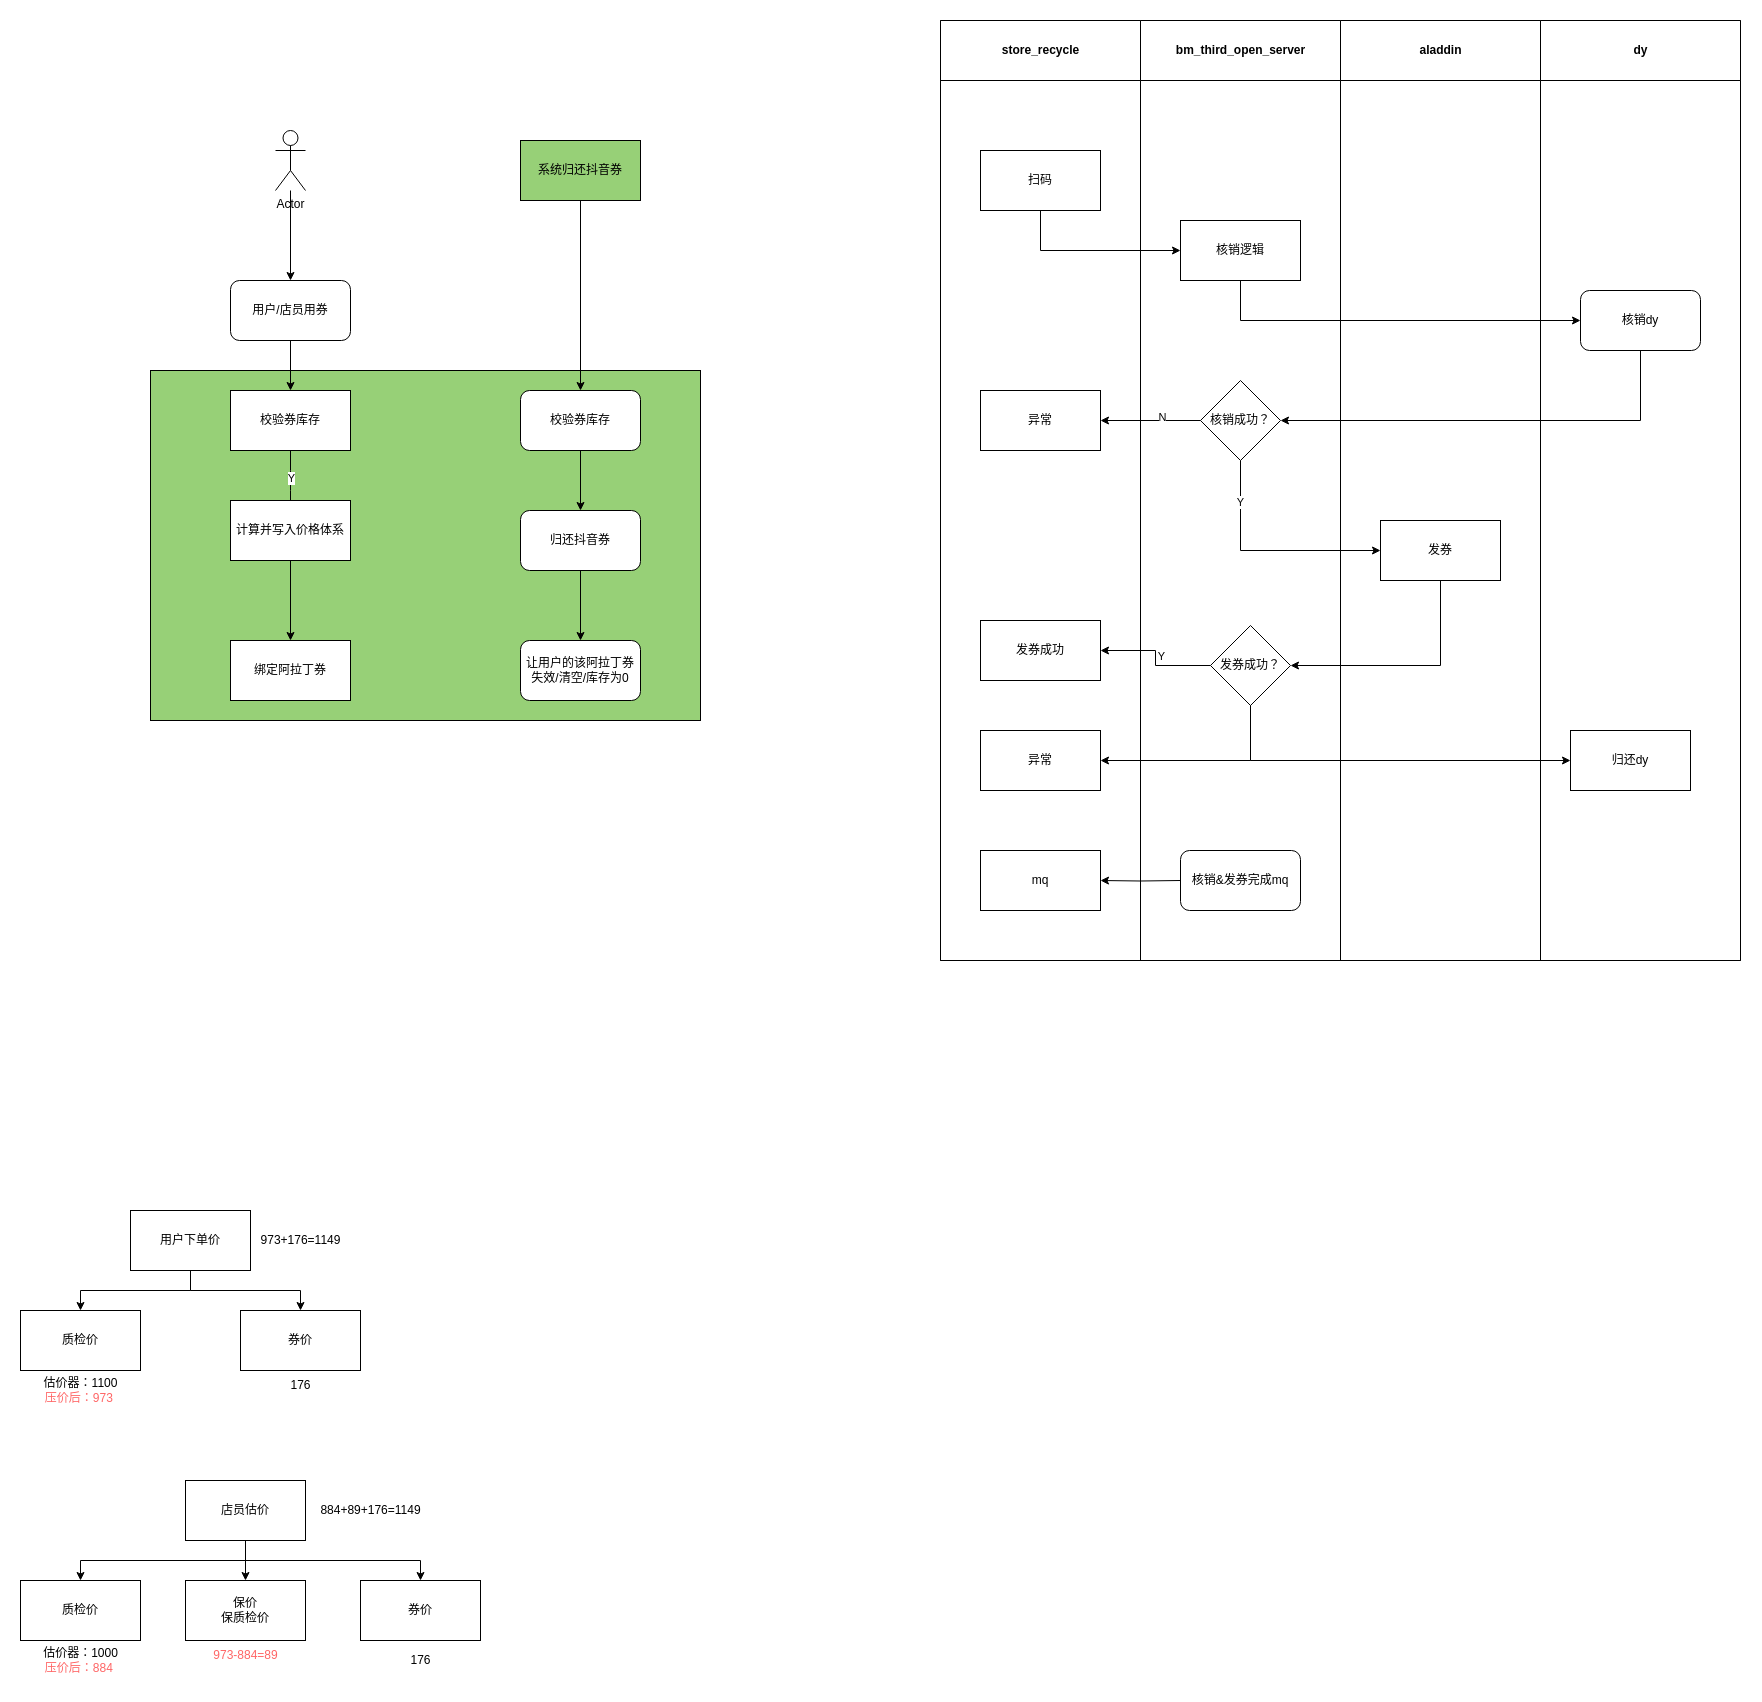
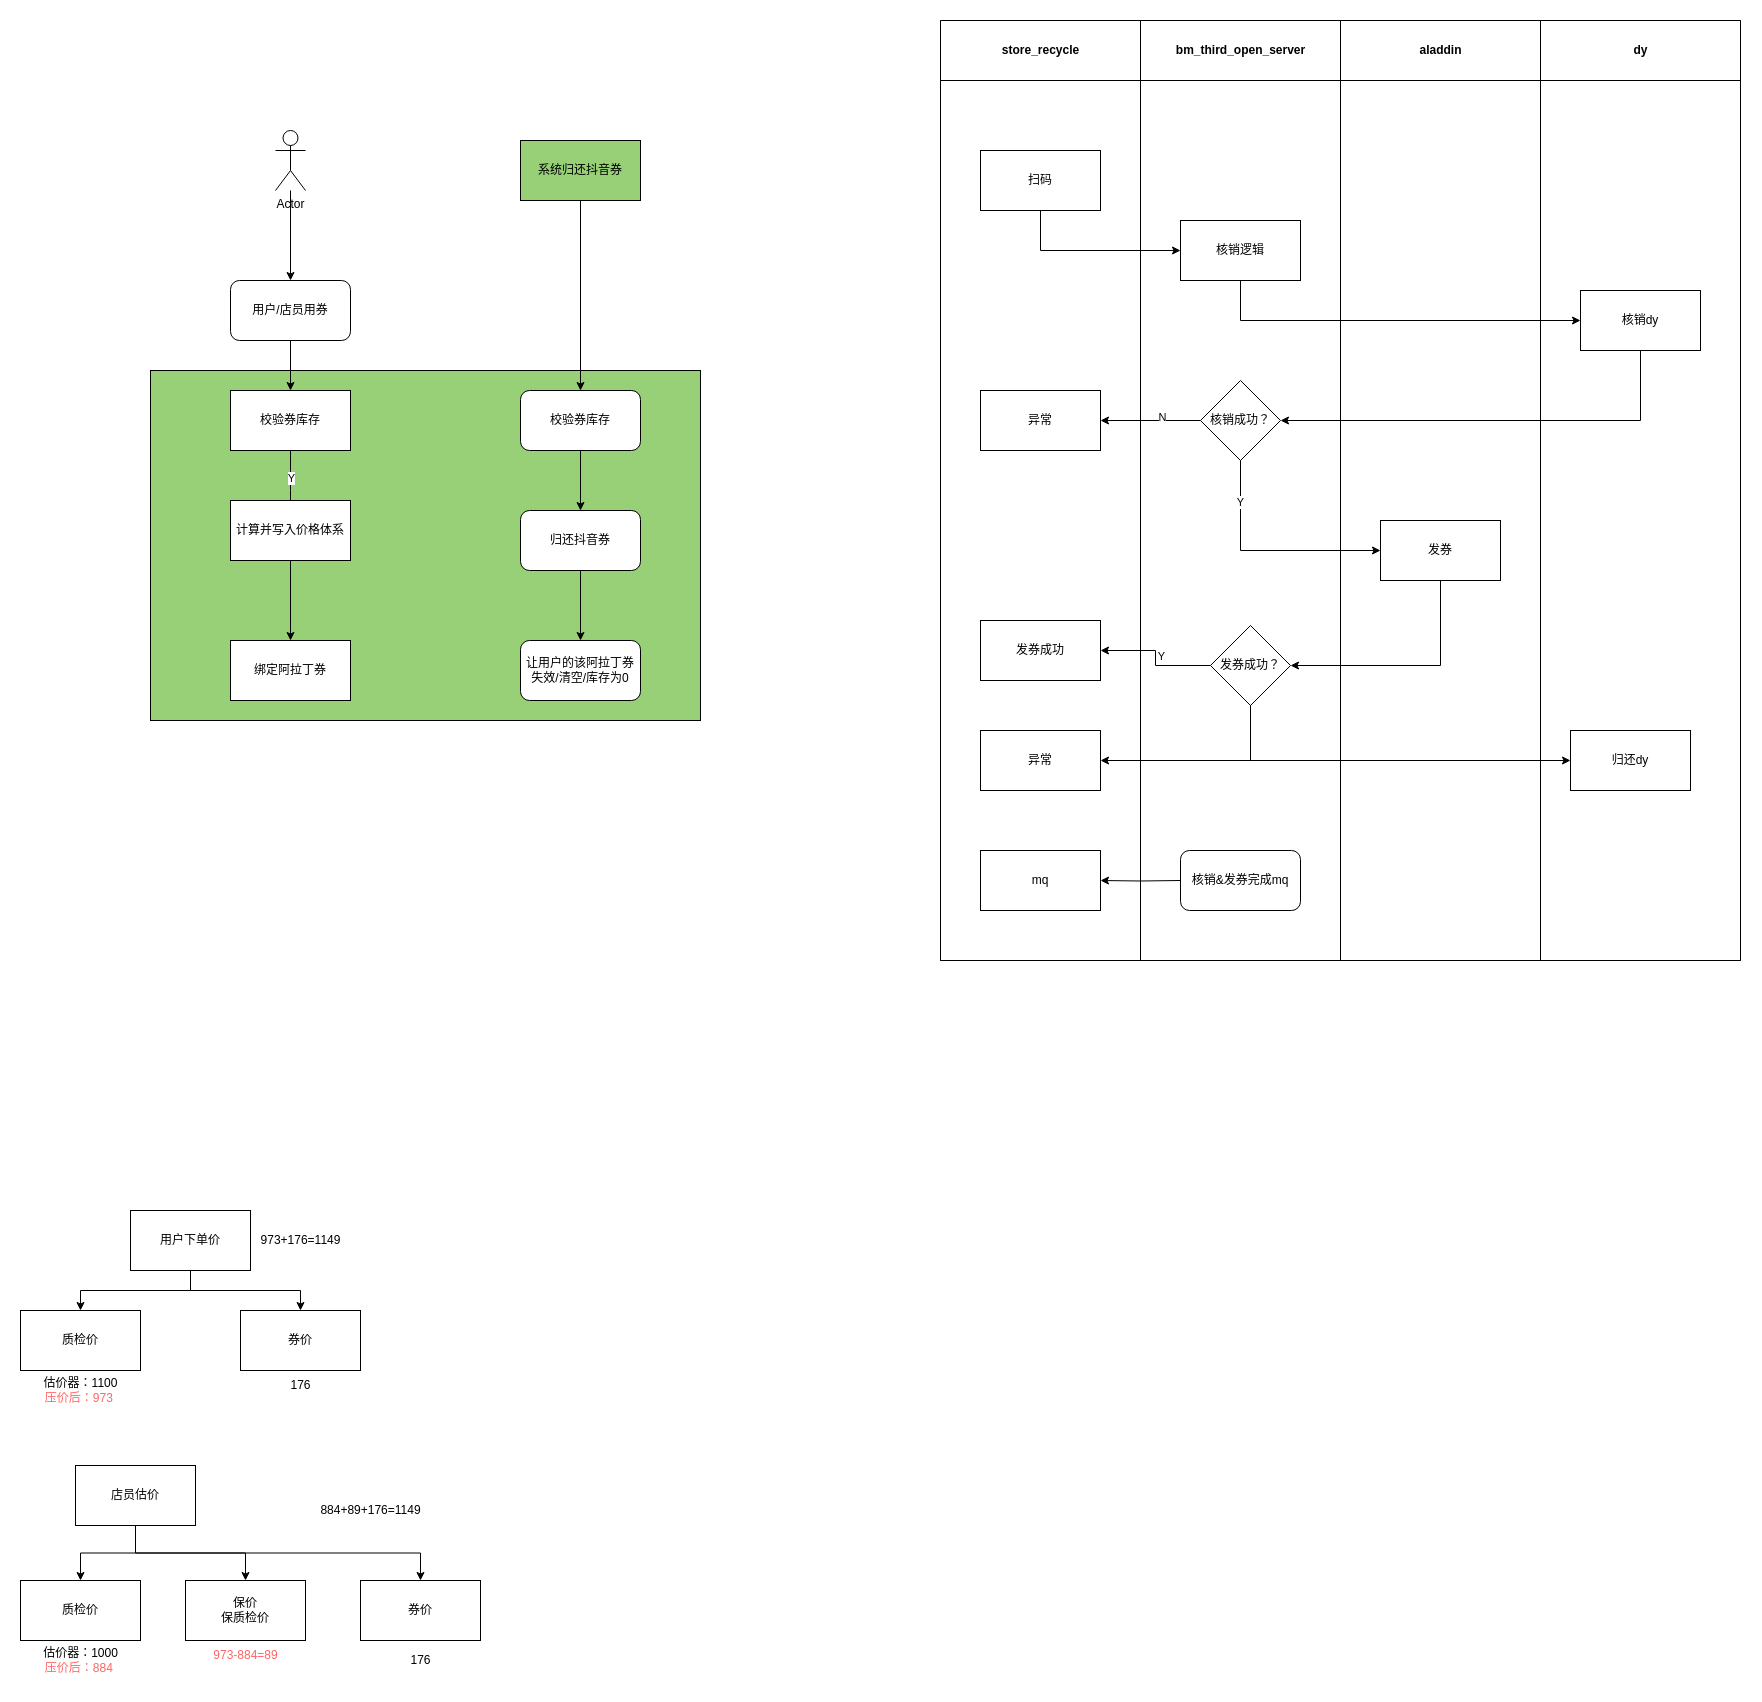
(1641, 321) -> (1641, 321)
(246, 1511) -> (136, 1496)
